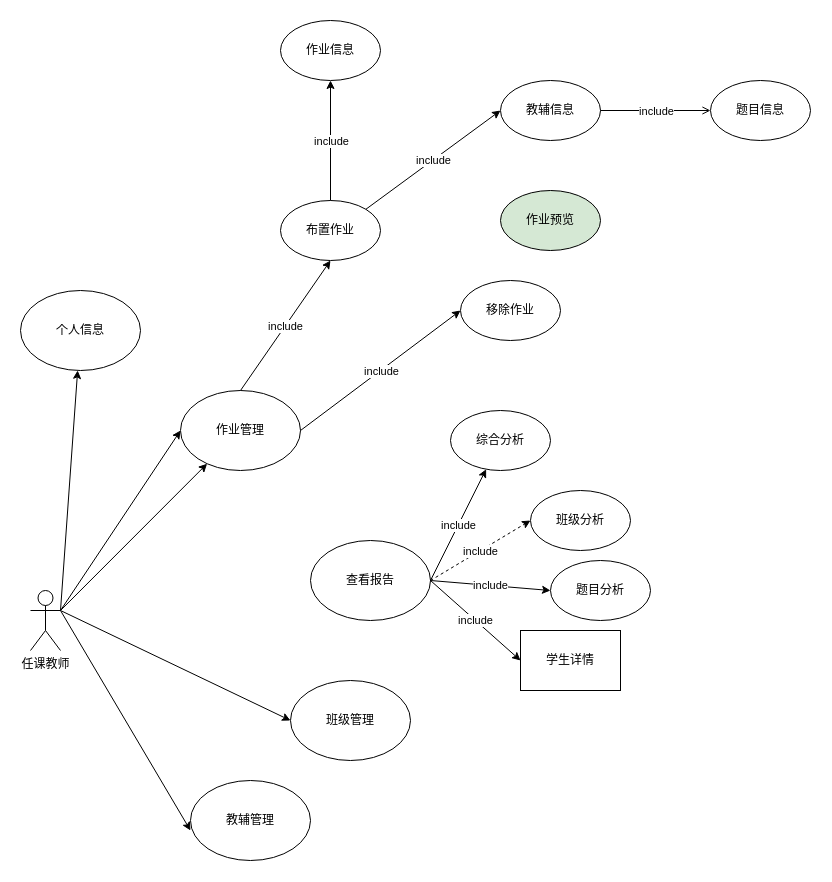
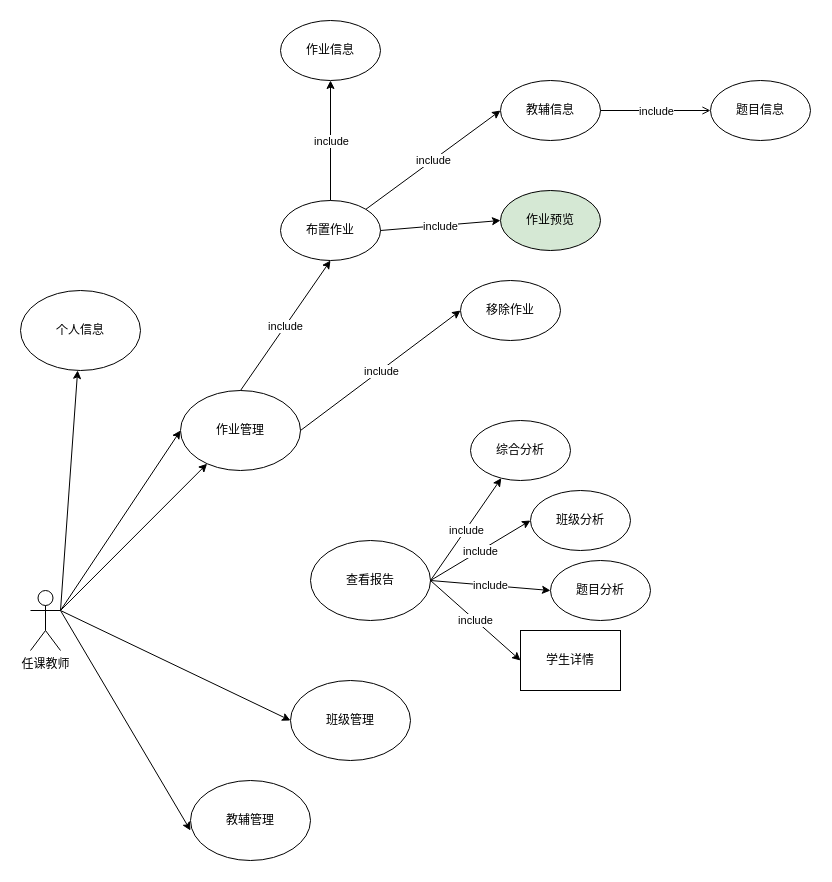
none -> (437, 226)
(501, 441) -> (521, 451)
(506, 535) -> (506, 535)
